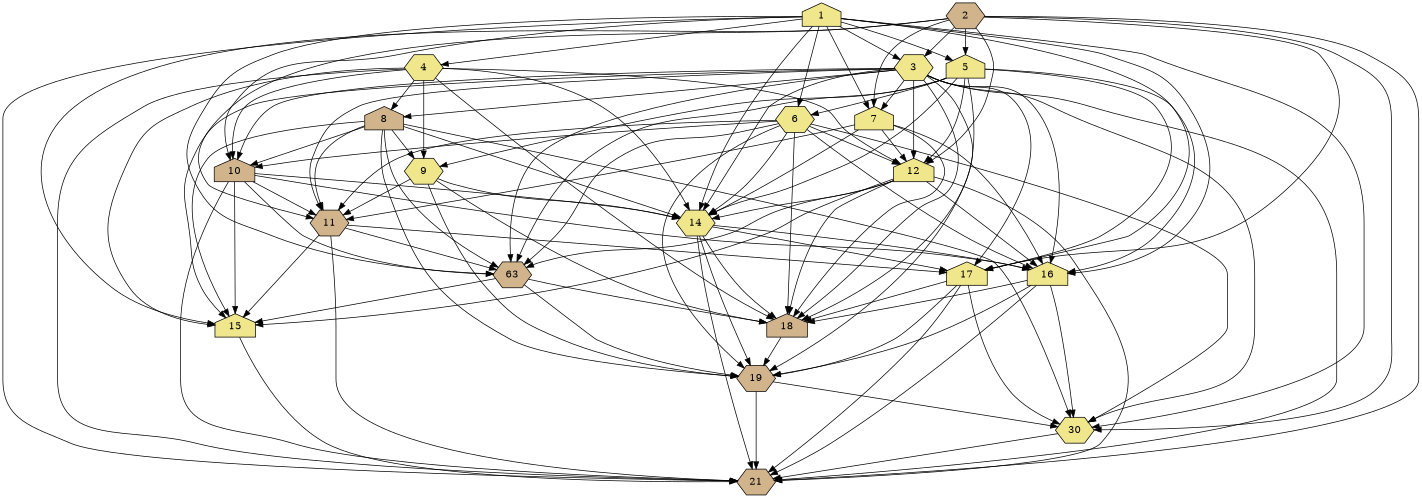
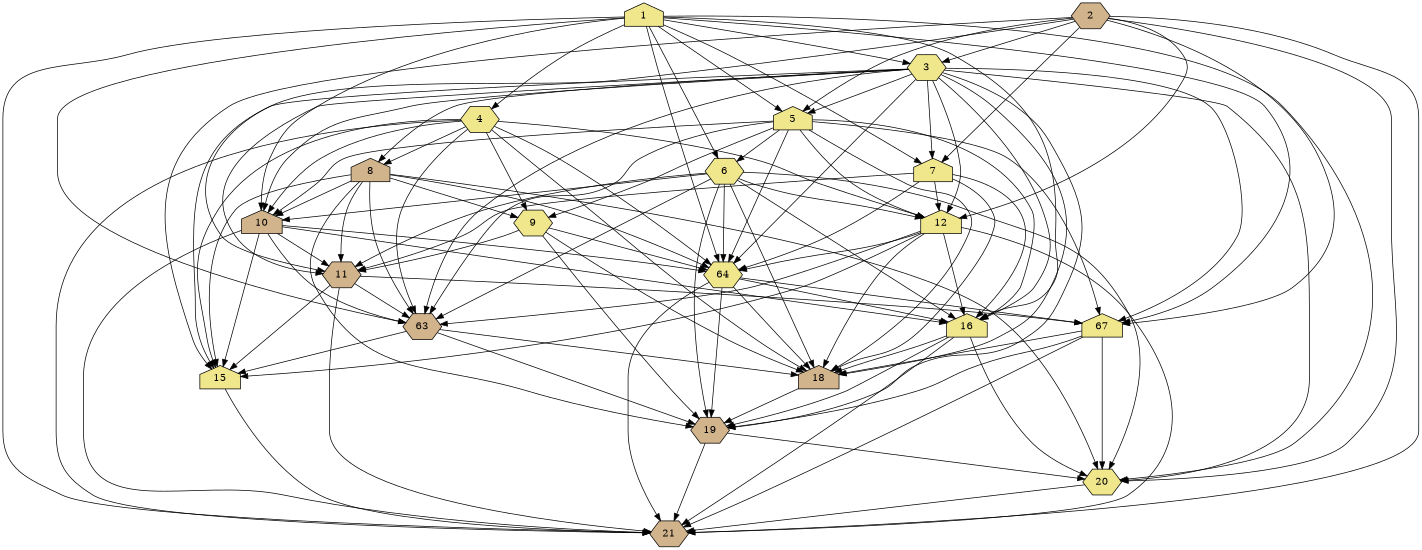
none -> (529, 136)
none -> (401, 212)
(696, 223) -> (723, 275)
(967, 275) -> (1102, 327)
(1337, 336) -> (863, 93)
(1075, 430) -> (1102, 482)
